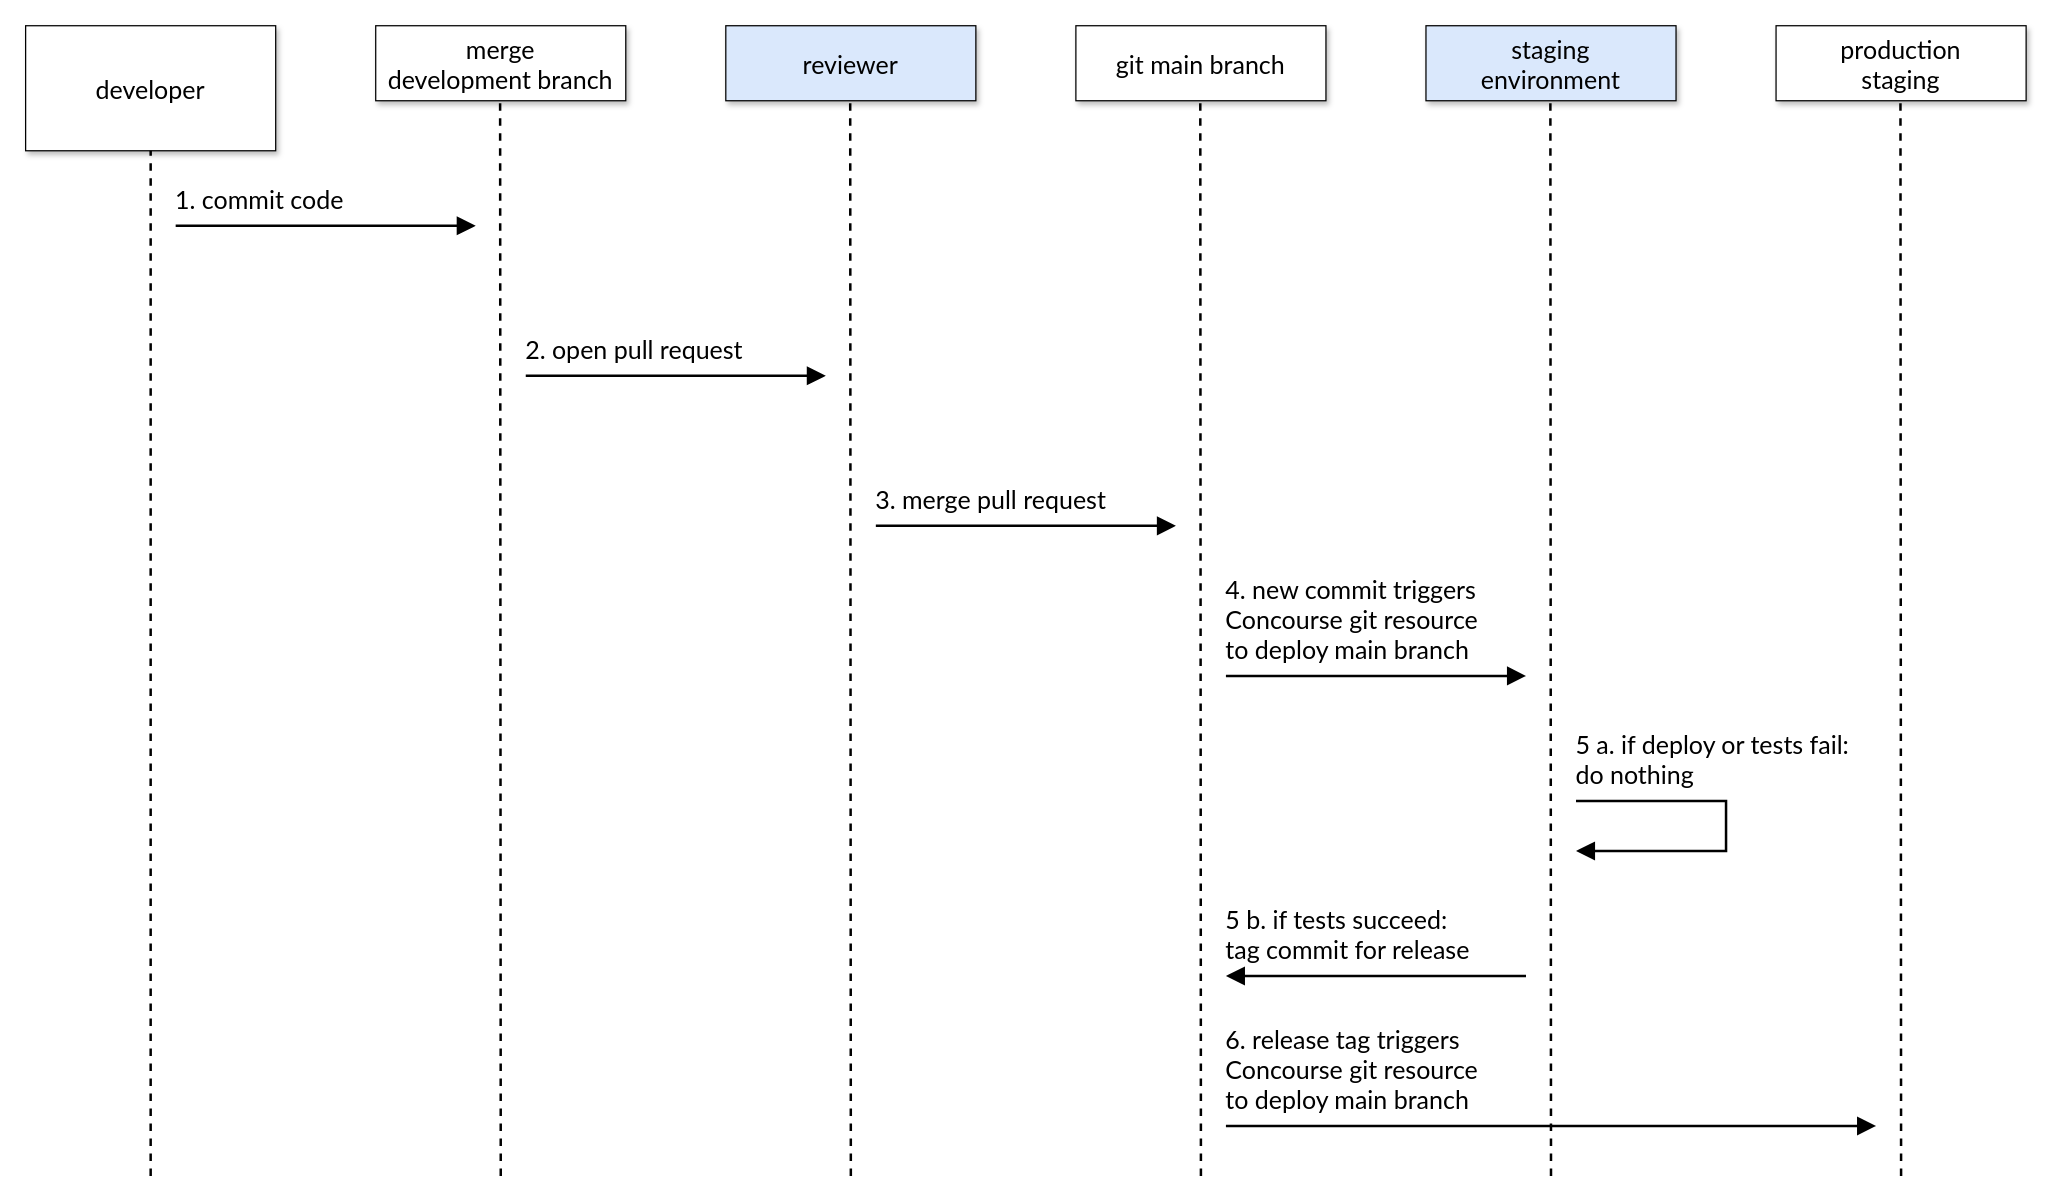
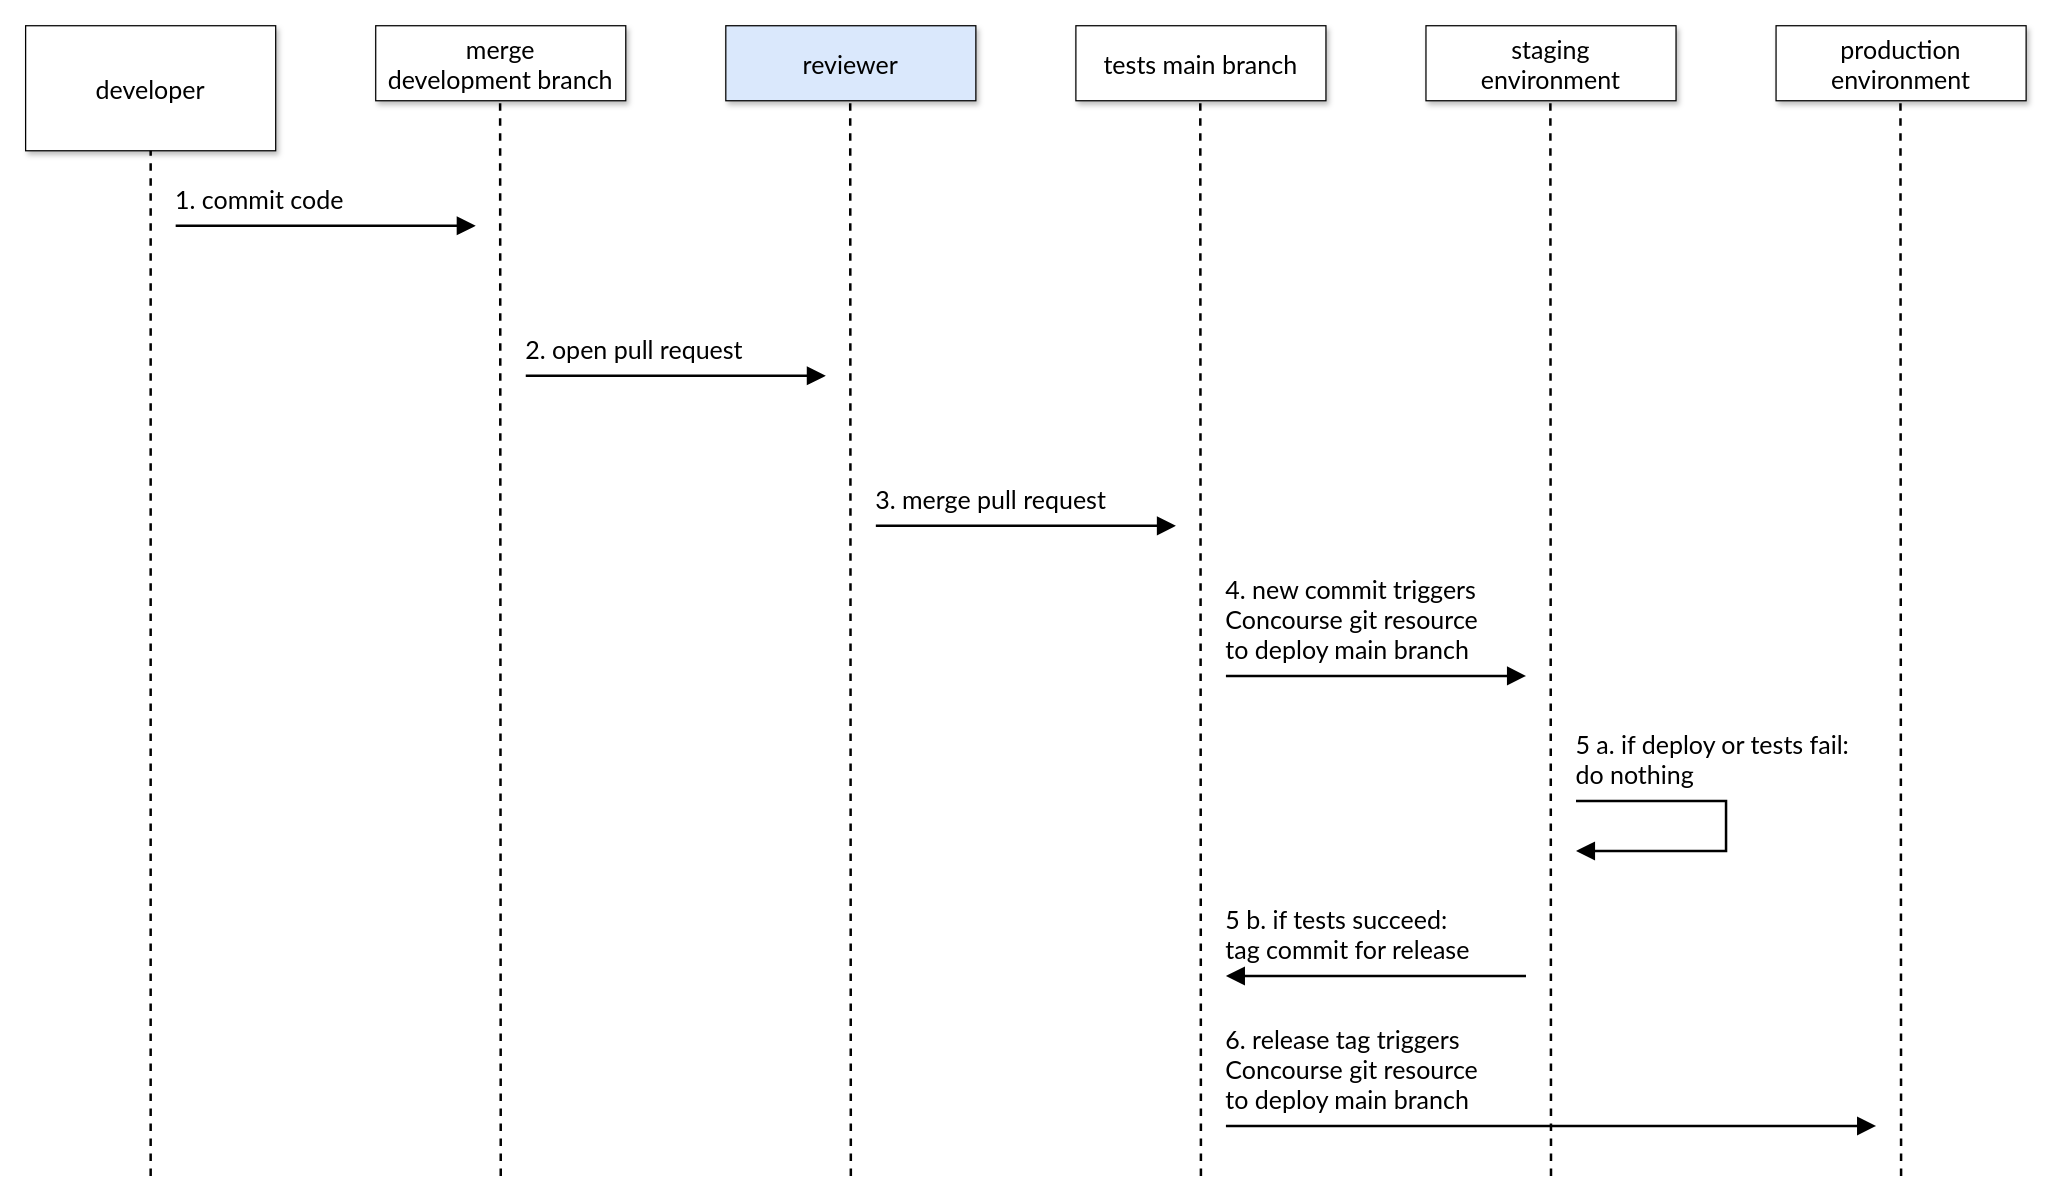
(1201, 63) -> (1201, 63)
(1551, 63) -> (1551, 63)
(1901, 63) -> (1901, 63)
